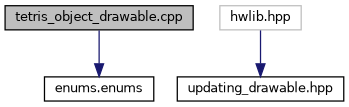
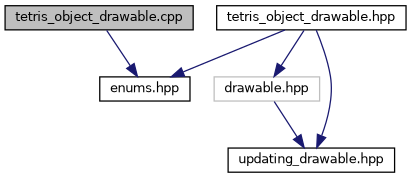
(261, 18) -> (267, 89)
none -> (311, 18)
(99, 89) -> (145, 89)
